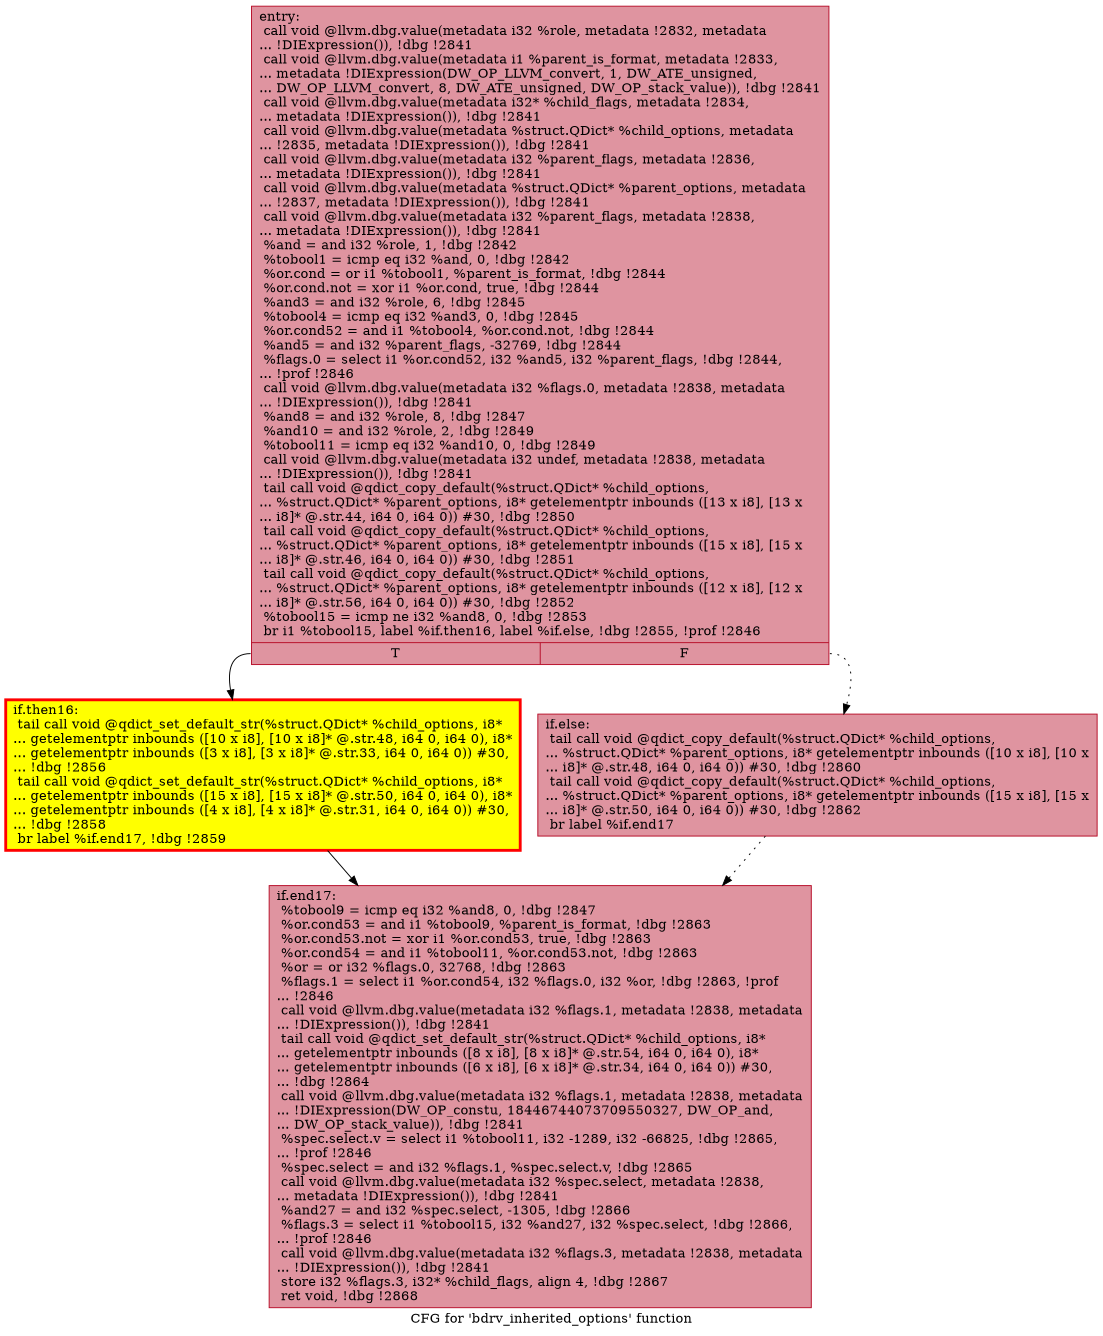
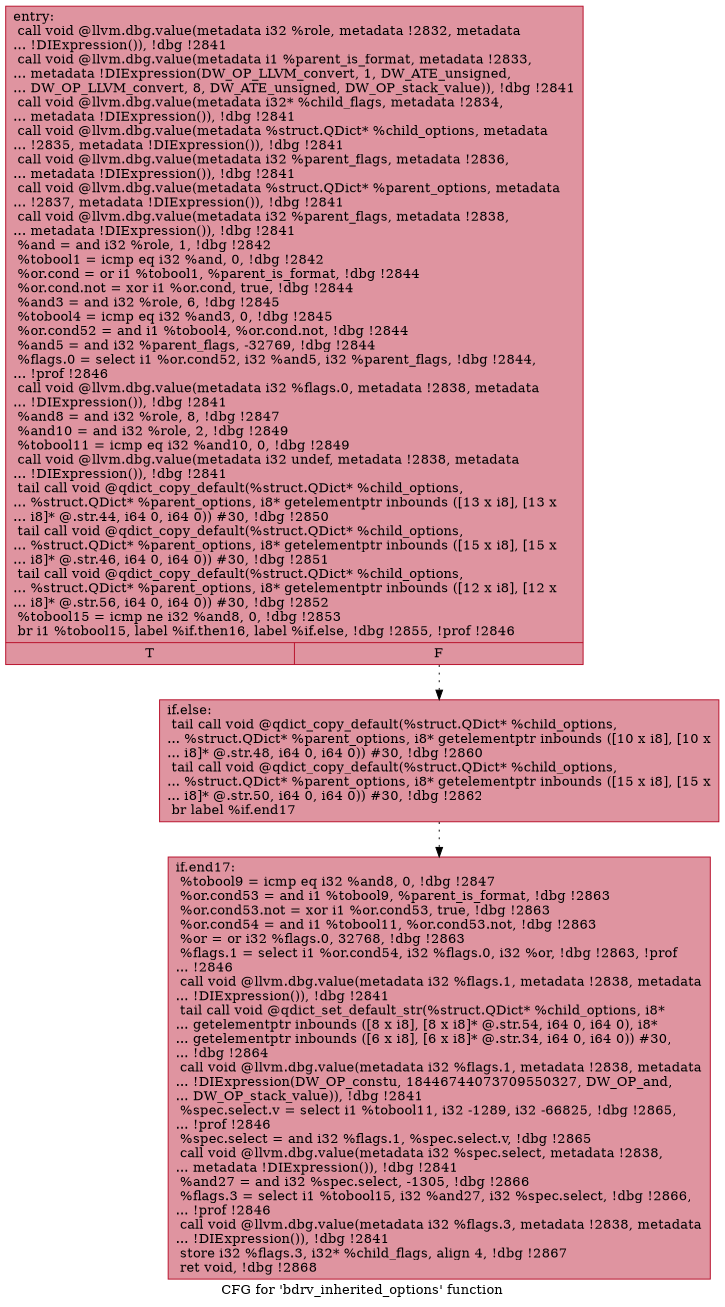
(263, 775) -> none
